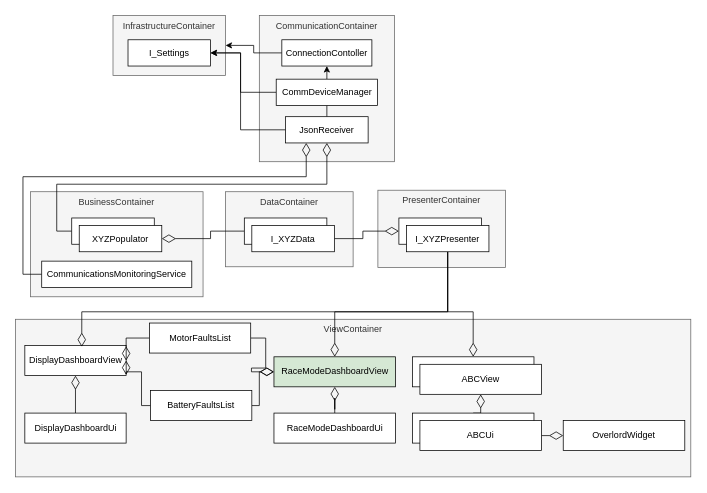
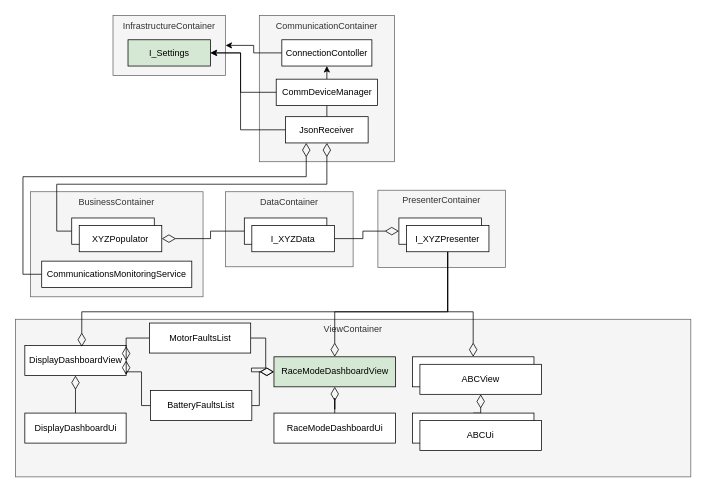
(169, 53) -> (169, 53)
(545, 435) -> none
(624, 435) -> none
